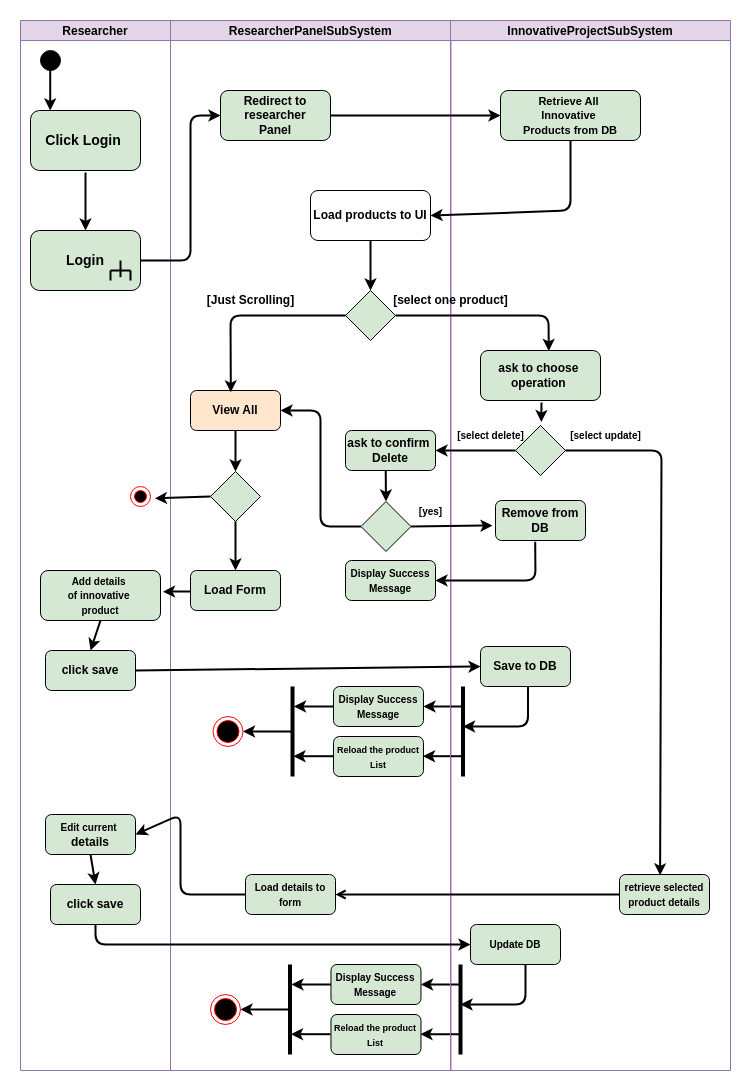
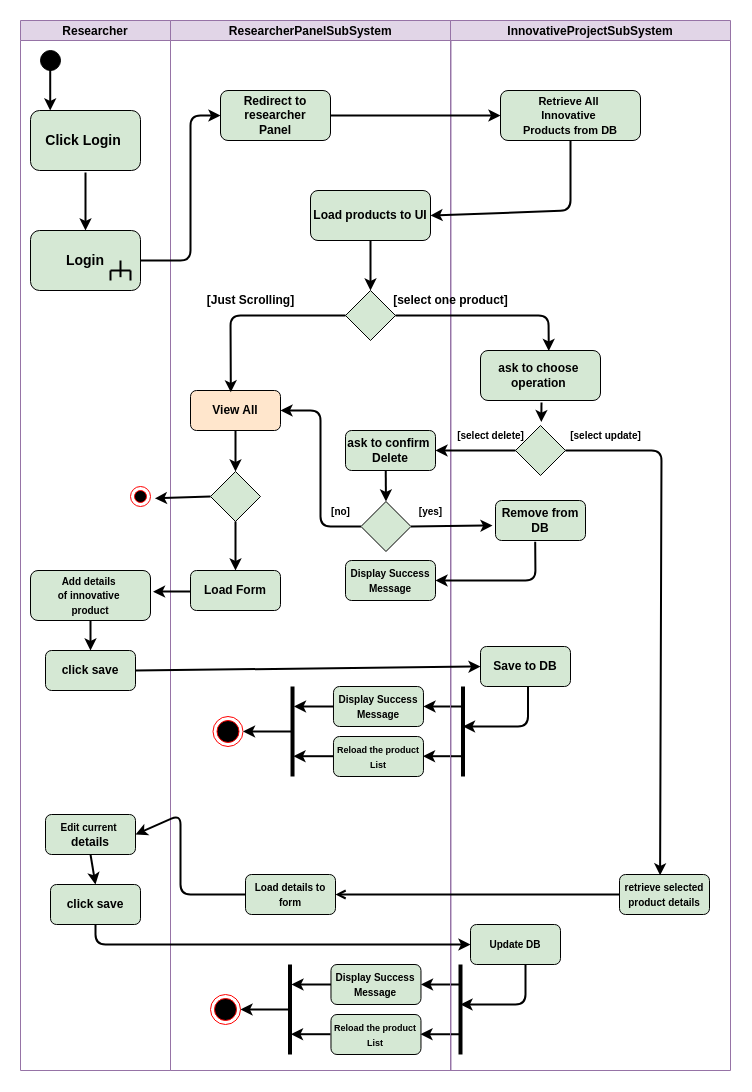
(371, 216) -> (371, 216)
none -> (341, 512)
(101, 596) -> (91, 596)
